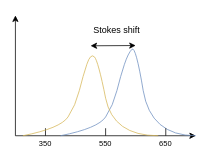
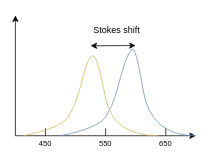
(45, 143) -> (45, 143)
